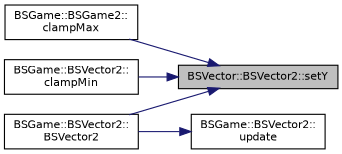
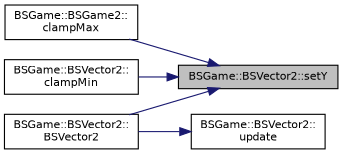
(258, 77) -> (258, 77)
